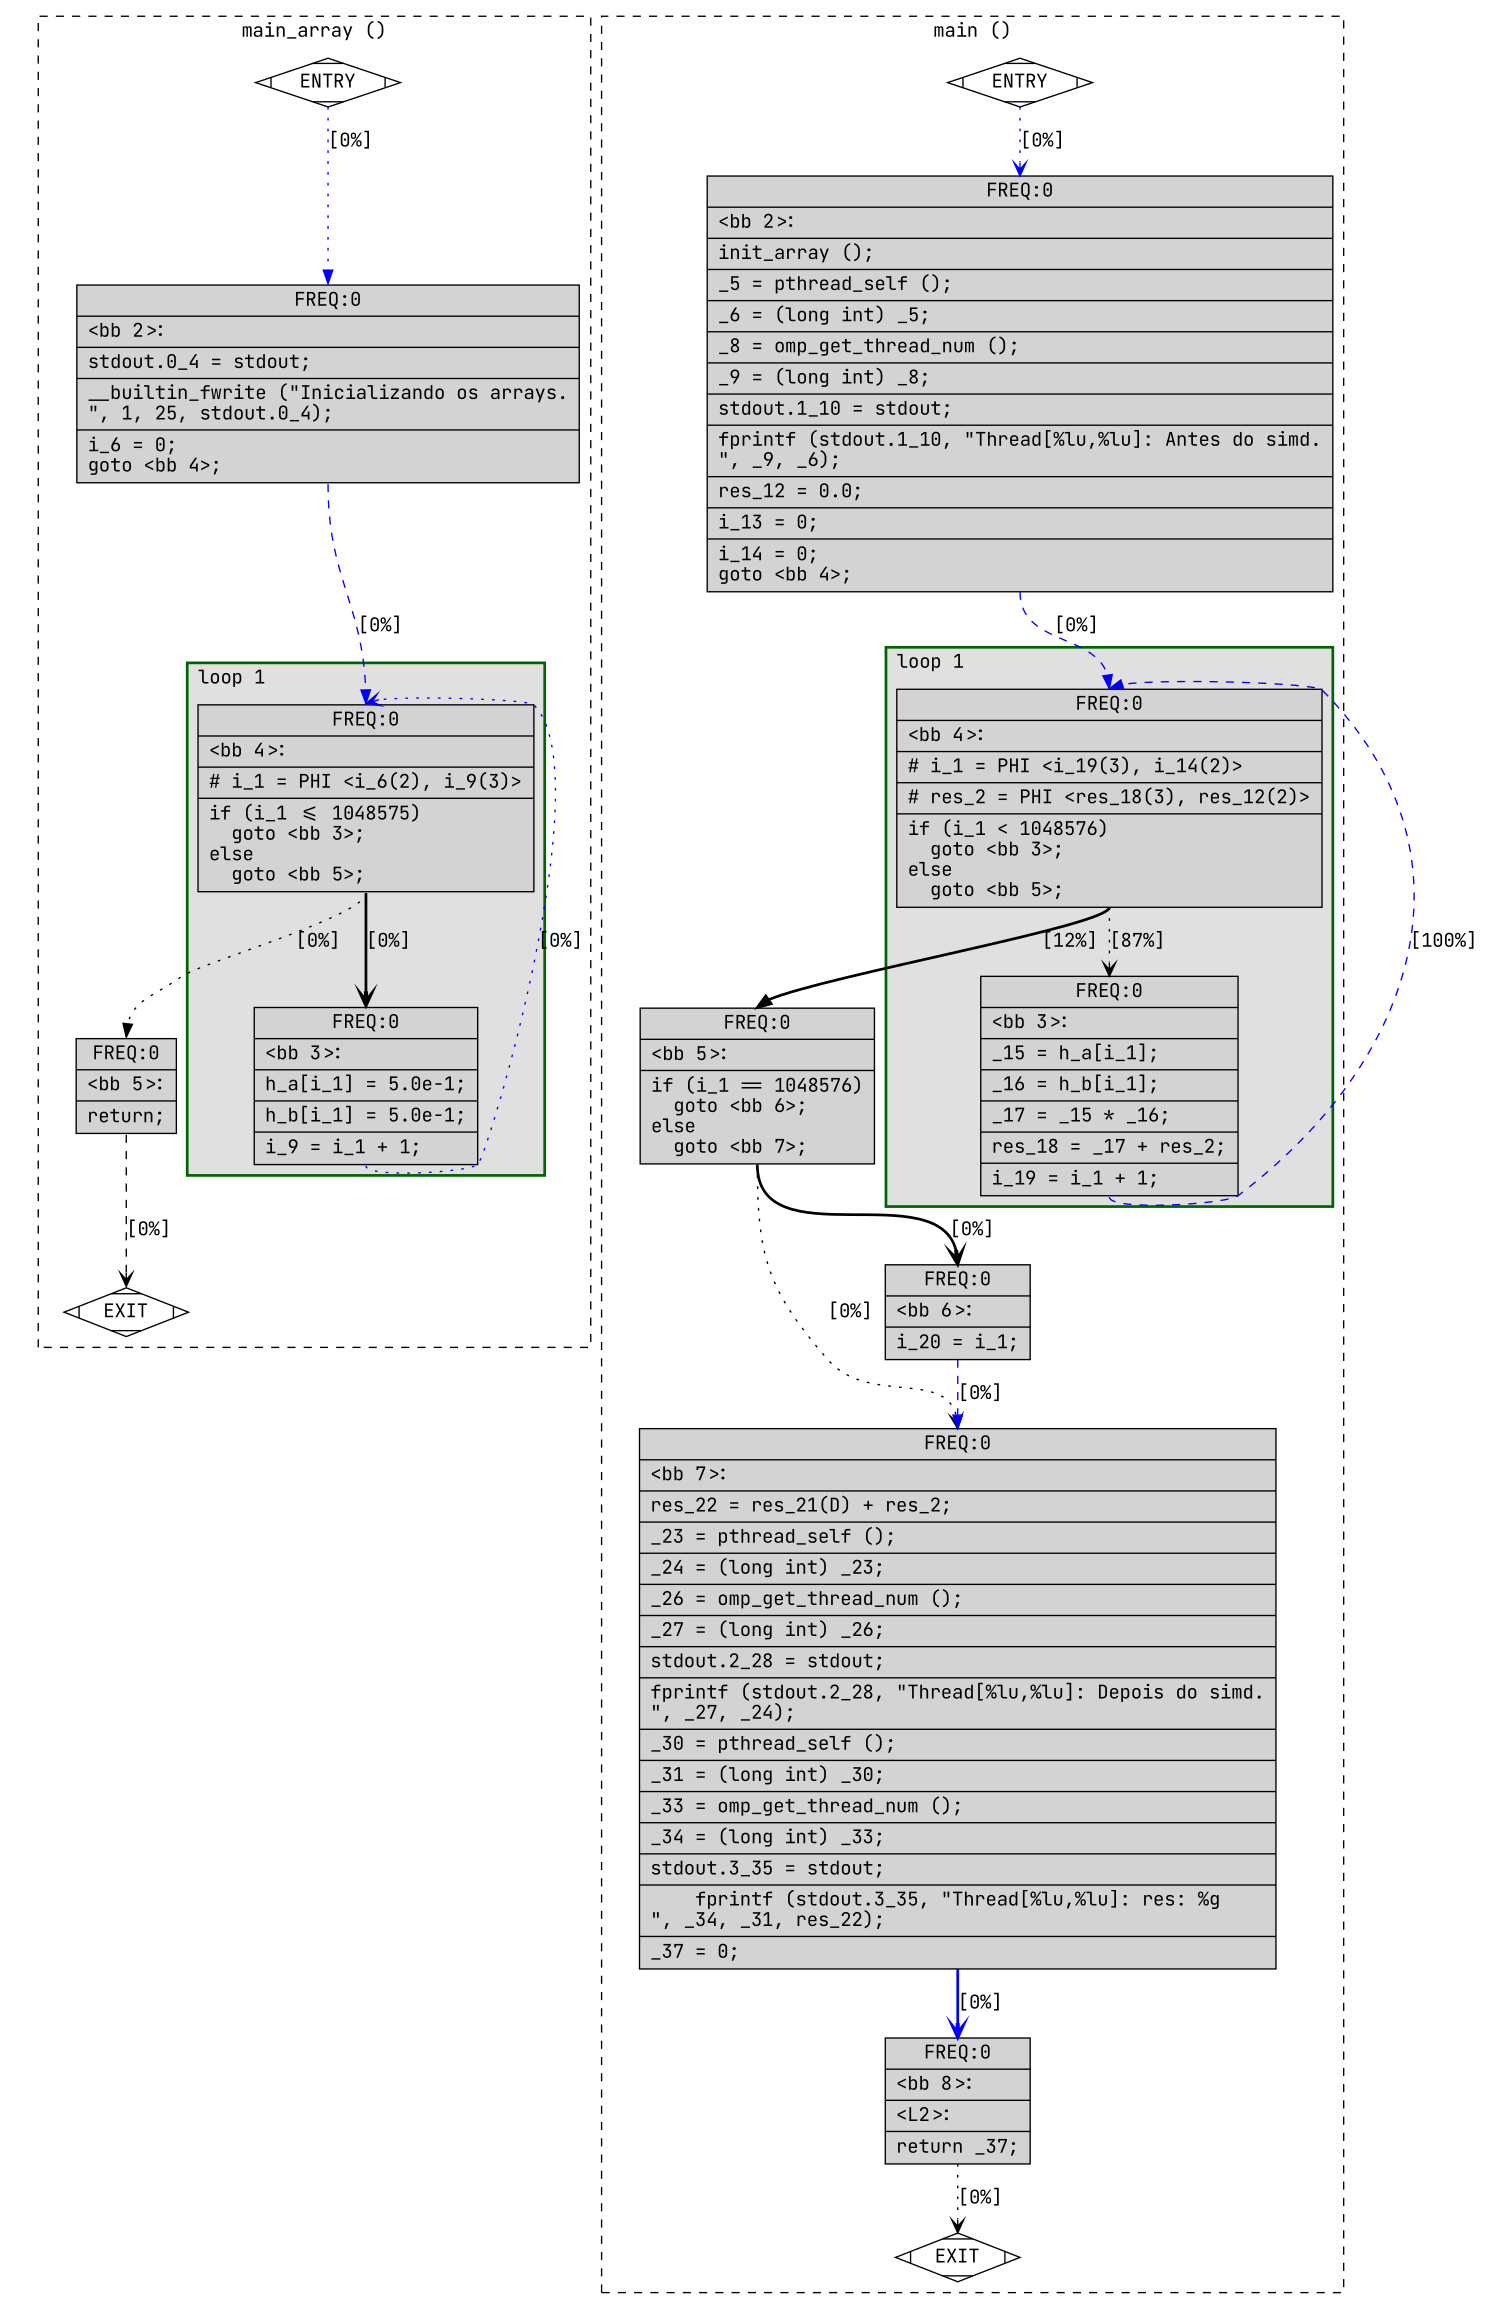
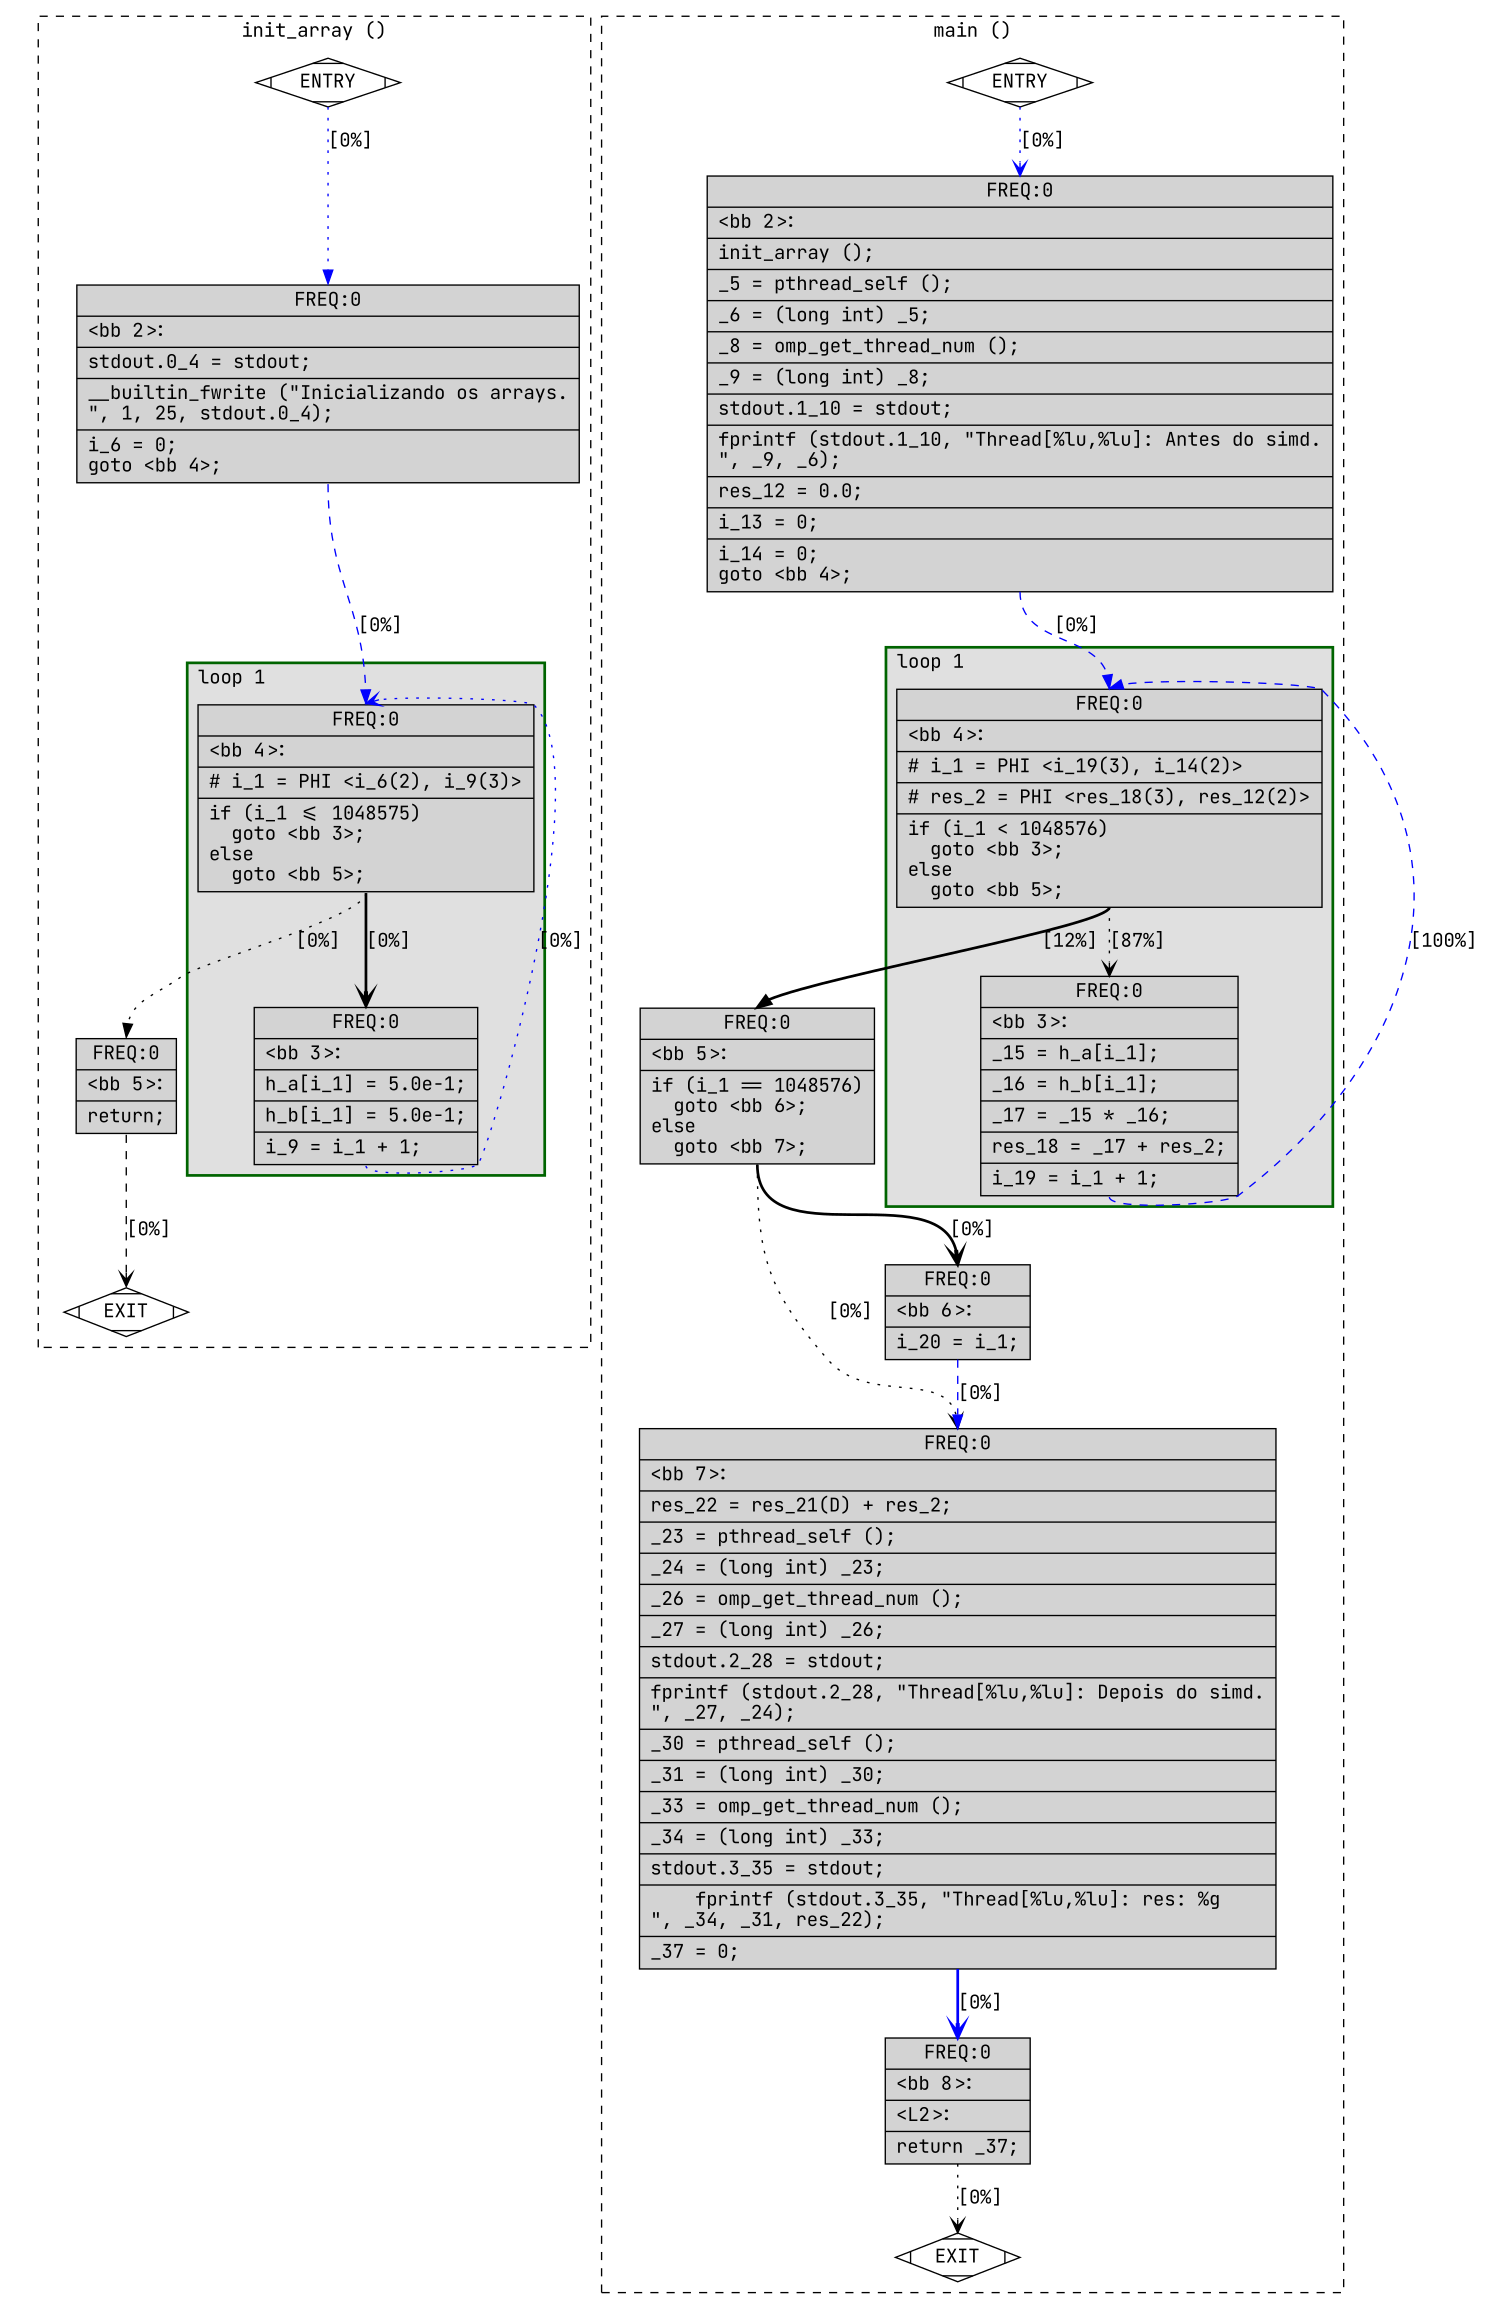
(315, 32) -> (315, 32)
